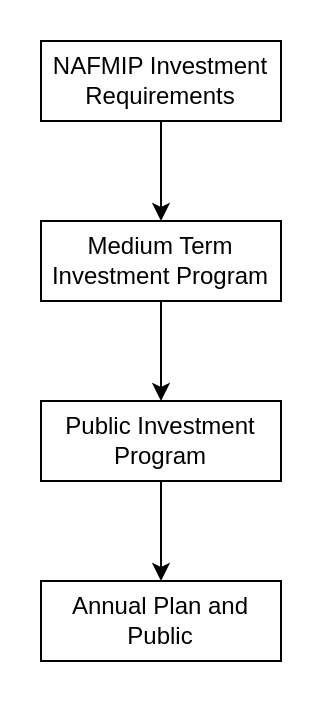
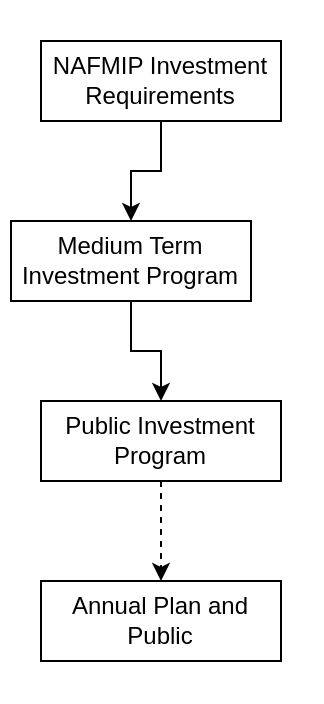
(161, 261) -> (131, 261)
(161, 525) -> (161, 525)
